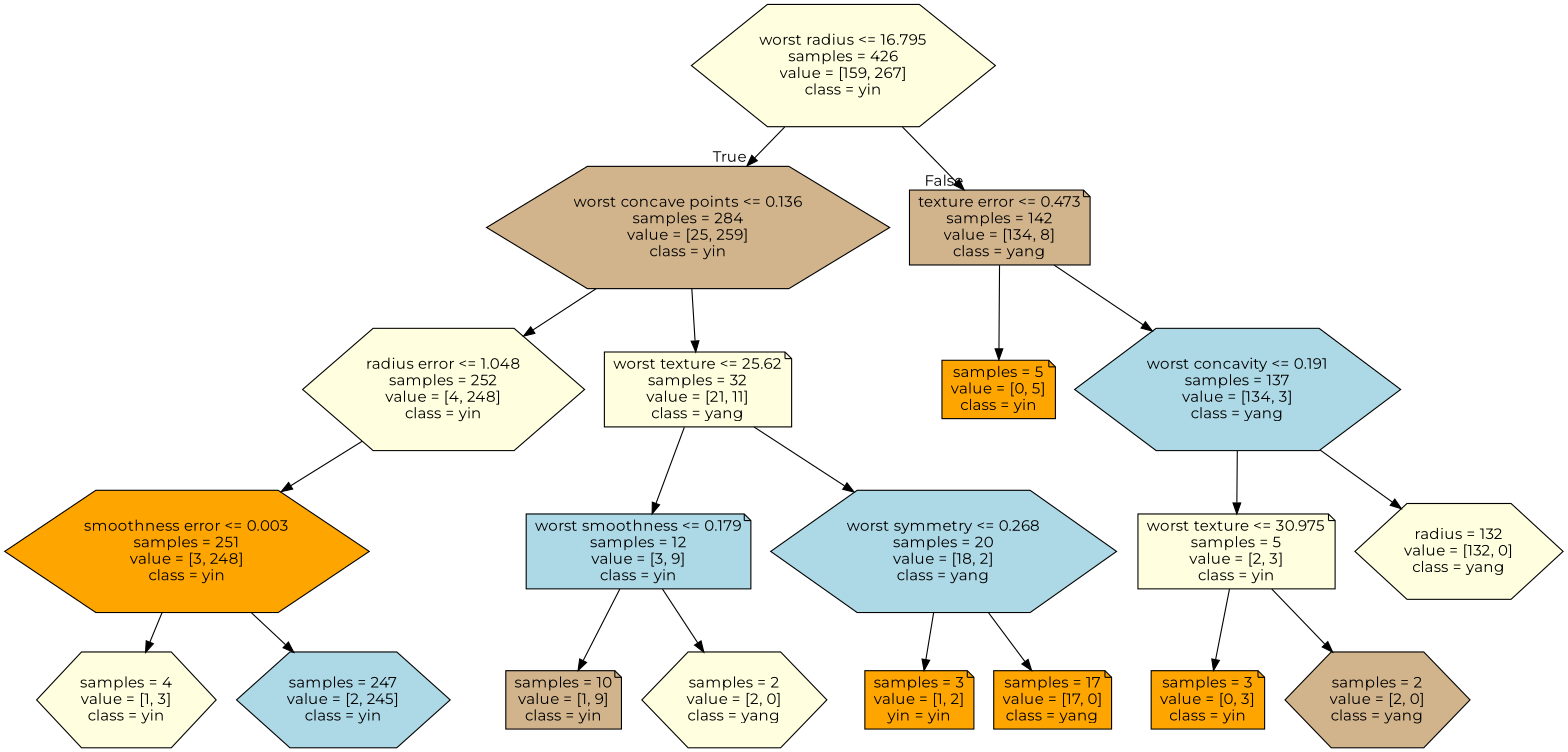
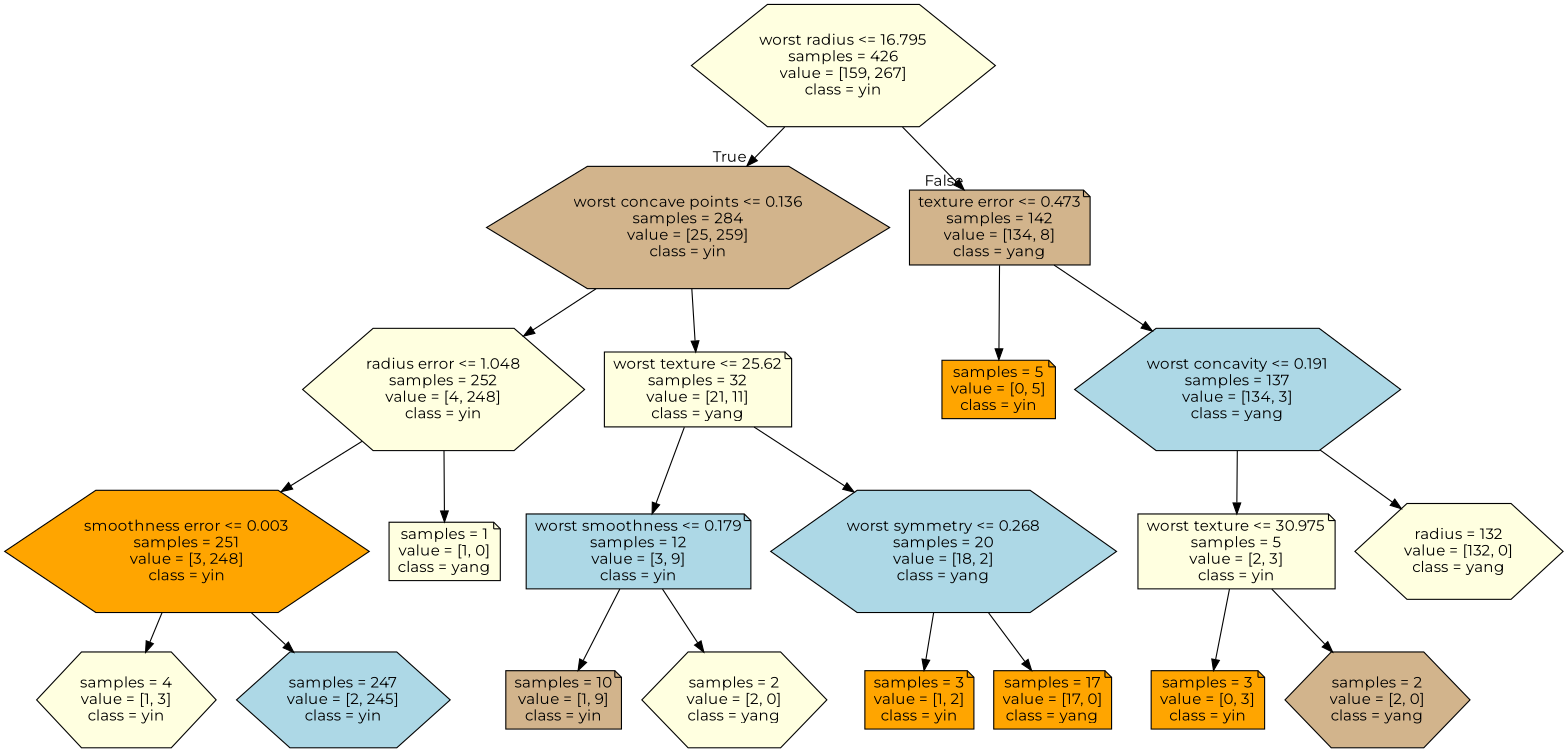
none -> (445, 551)
(919, 700) -> (919, 700)
